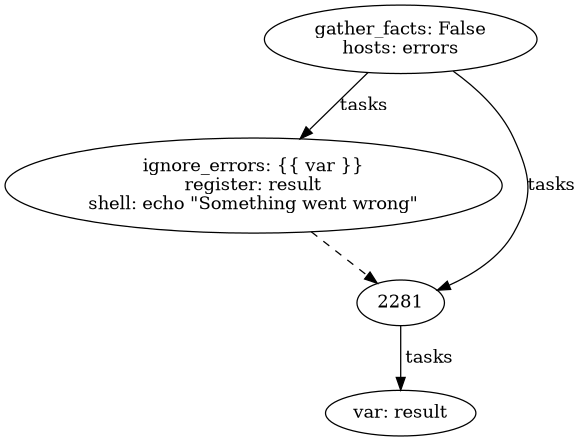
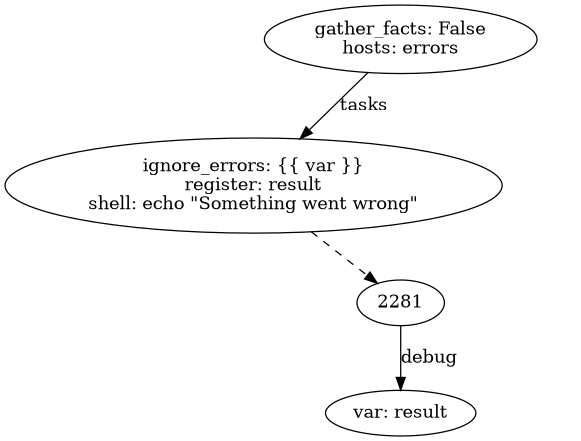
(528, 182) -> none
(429, 358) -> (429, 358)
